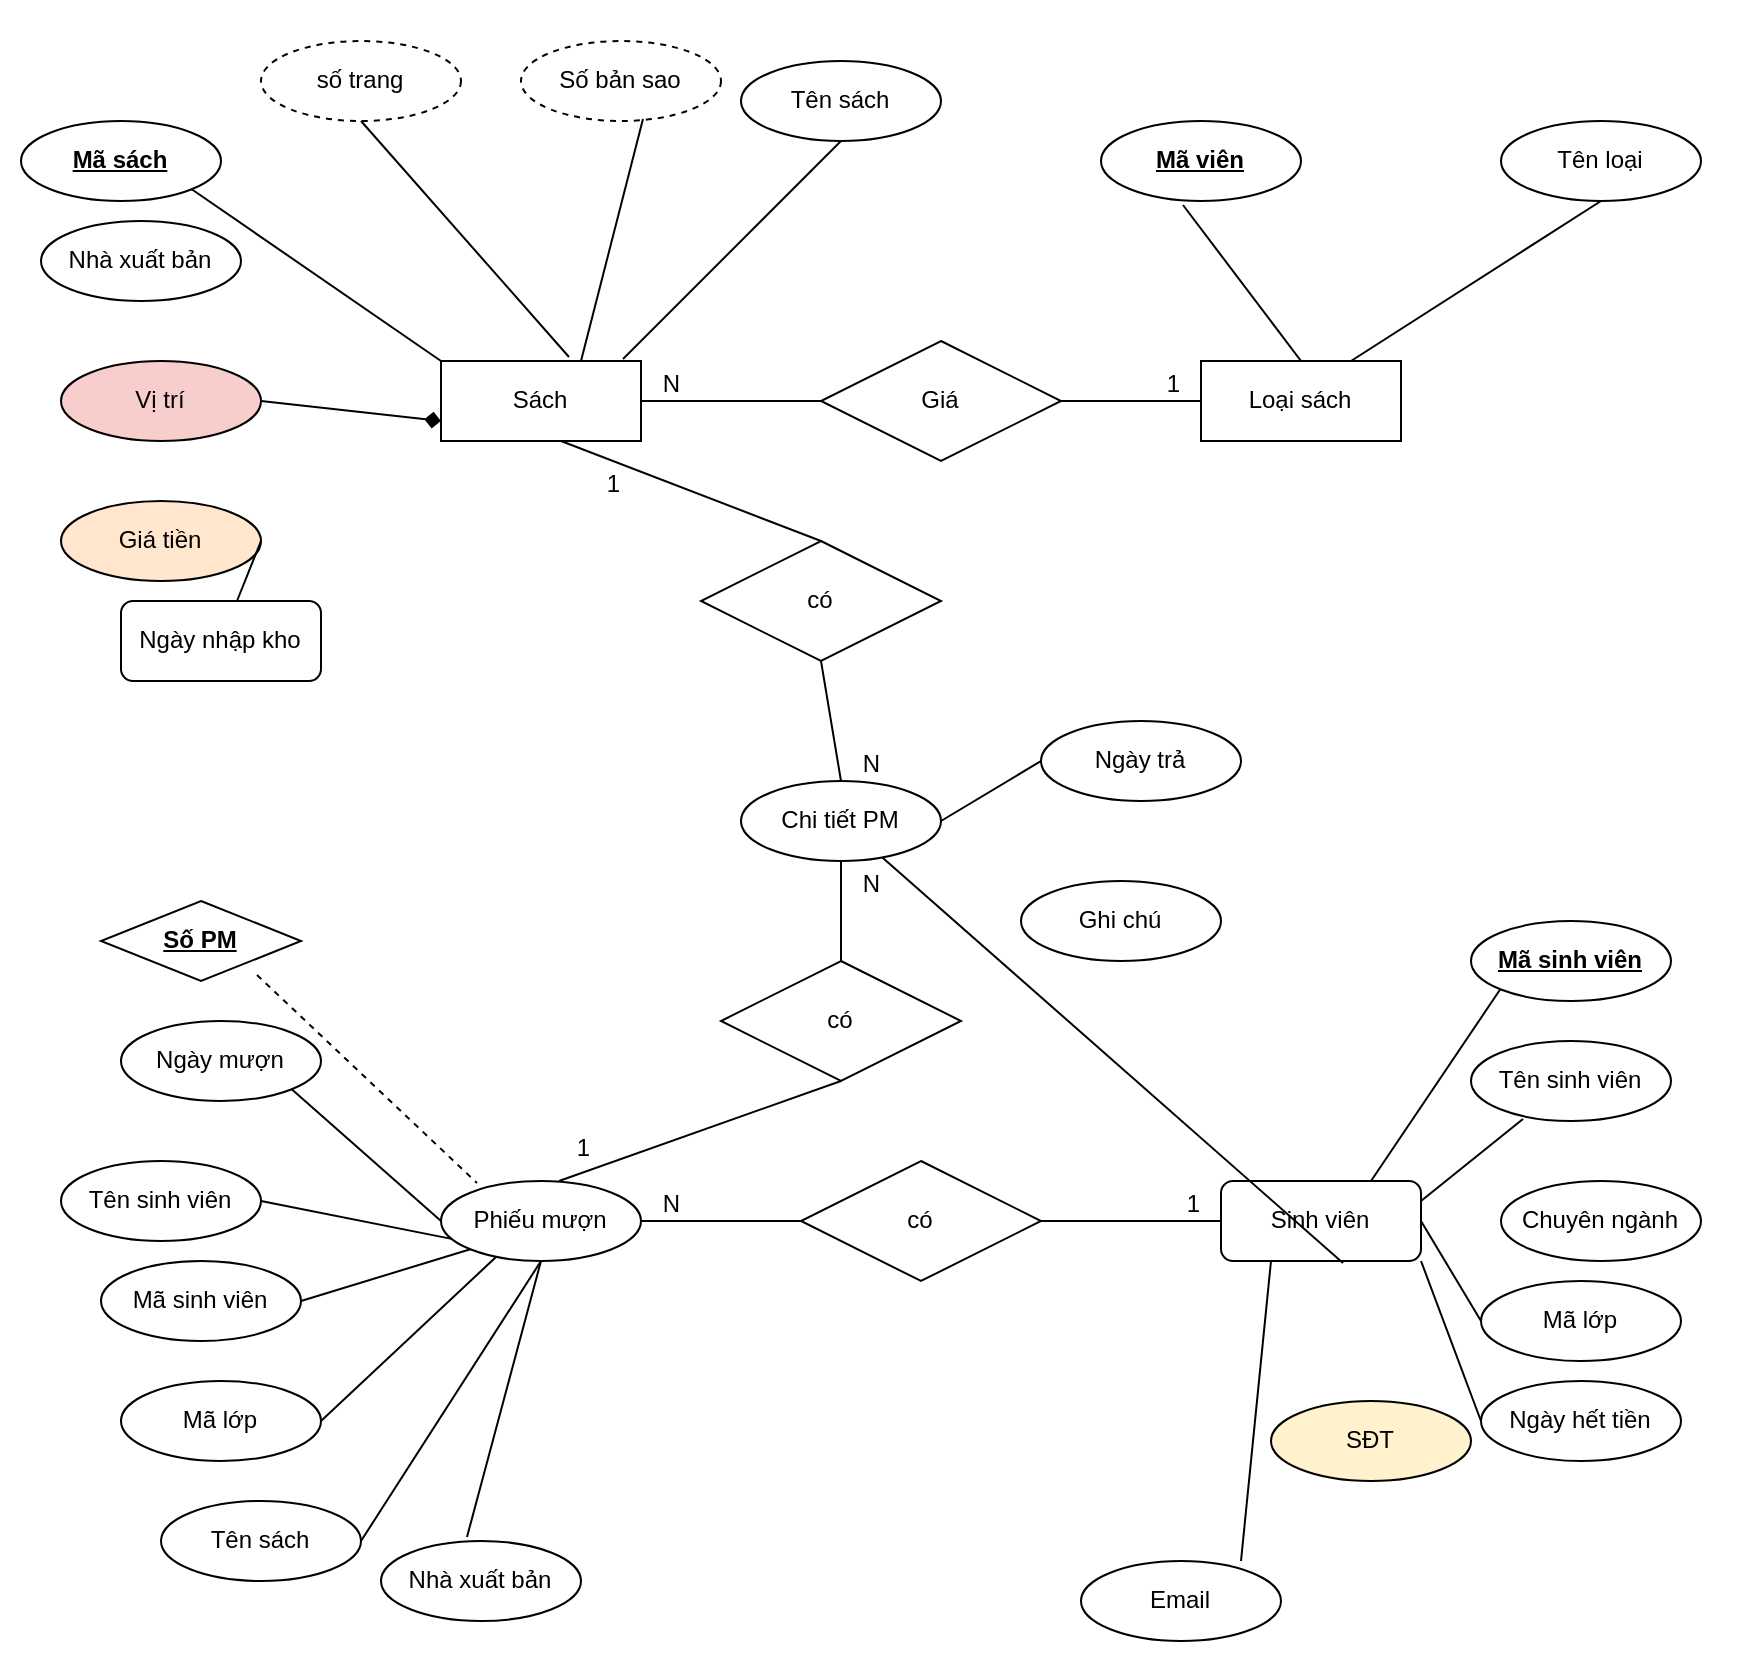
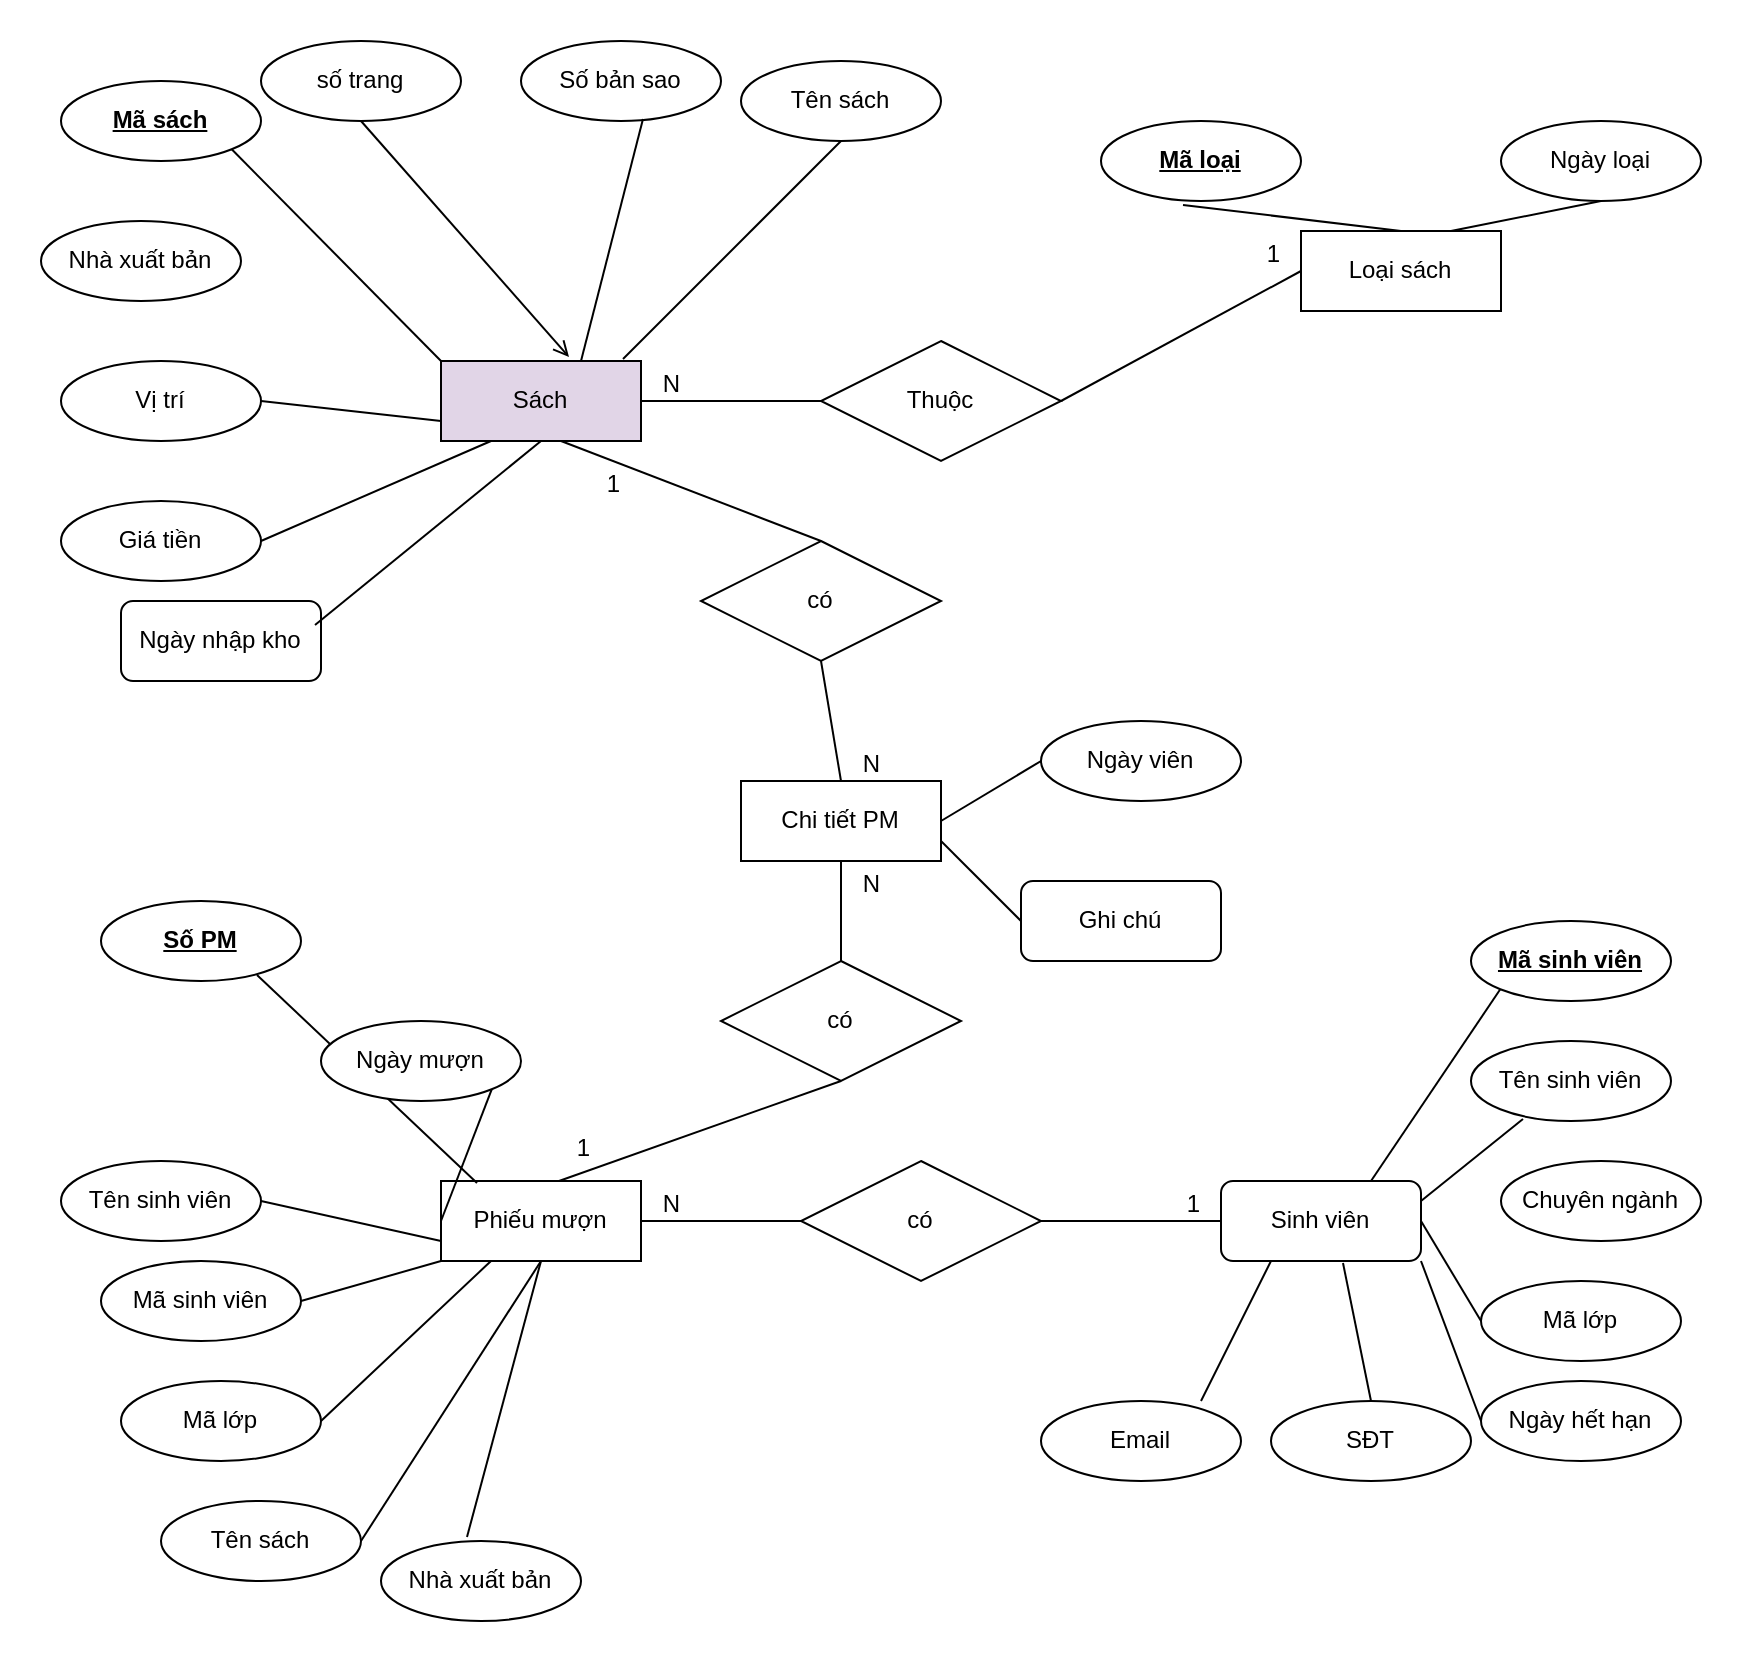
(361, 81) -> (361, 81)
(621, 81) -> (621, 81)
(121, 161) -> (161, 121)
(1201, 161) -> (1201, 161)
(1601, 161) -> (1601, 161)
(564, 352) -> (564, 351)
(161, 401) -> (161, 401)
(541, 401) -> (541, 401)
(941, 401) -> (941, 401)
(1301, 401) -> (1401, 271)
(425, 419) -> (432, 420)
none -> (428, 533)
(161, 541) -> (161, 541)
(249, 571) -> (376, 491)
(1141, 761) -> (1141, 761)
(841, 821) -> (841, 821)
none -> (981, 881)
(1121, 921) -> (1121, 921)
(201, 941) -> (201, 941)
(221, 1061) -> (421, 1061)
(1113, 1061) -> (1357, 1332)
(358, 1070) -> (358, 1070)
(541, 1221) -> (541, 1221)
(1601, 1221) -> (1601, 1201)
(1581, 1421) -> (1581, 1421)
(1371, 1441) -> (1371, 1441)
(1181, 1601) -> (1141, 1441)
